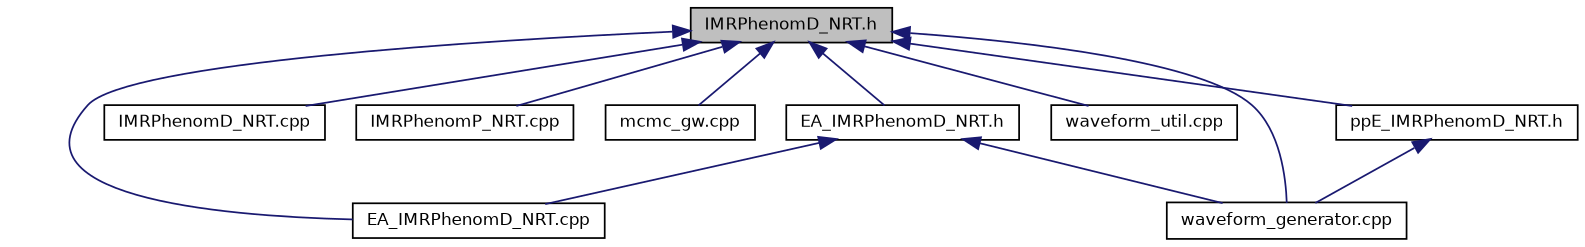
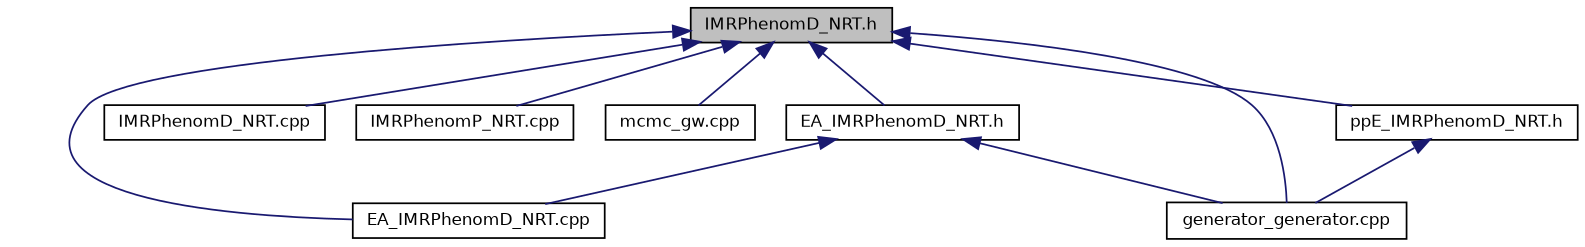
(1144, 122) -> none
(1287, 221) -> (1287, 221)
